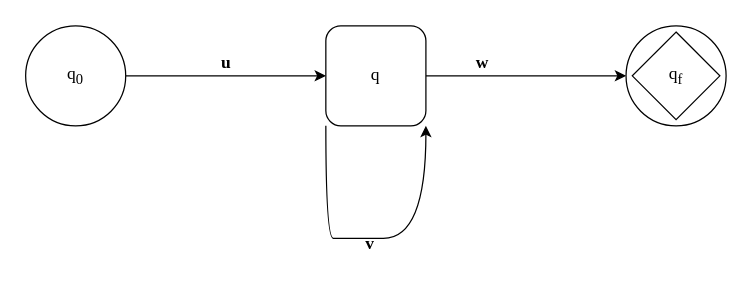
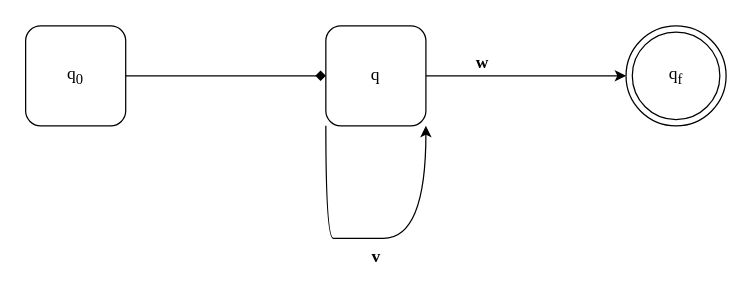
(226, 63) -> none
(76, 76) -> (76, 76)
(316, 76) -> (315, 76)
(676, 76) -> (676, 76)
(369, 244) -> (376, 257)
